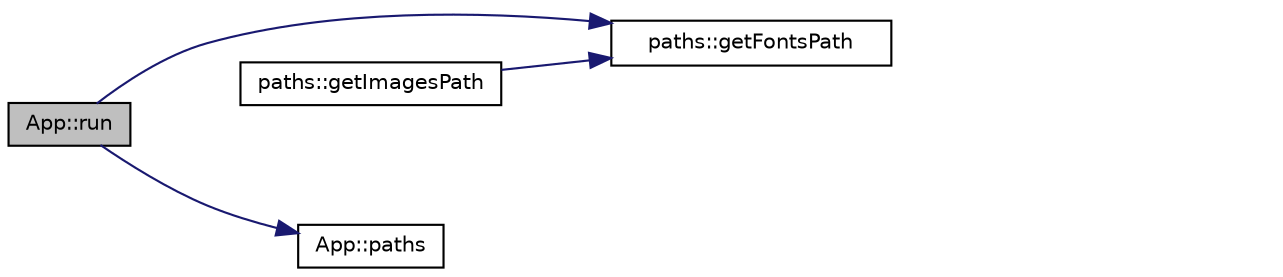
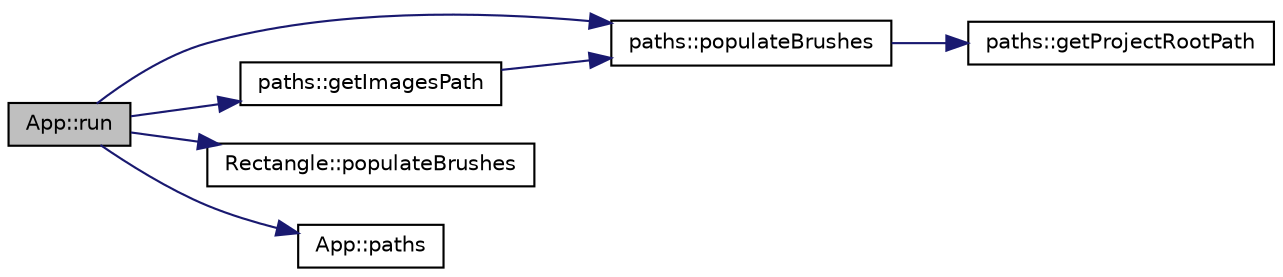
(751, 43) -> (751, 43)
none -> (1121, 43)
none -> (175, 110)
none -> (371, 165)
